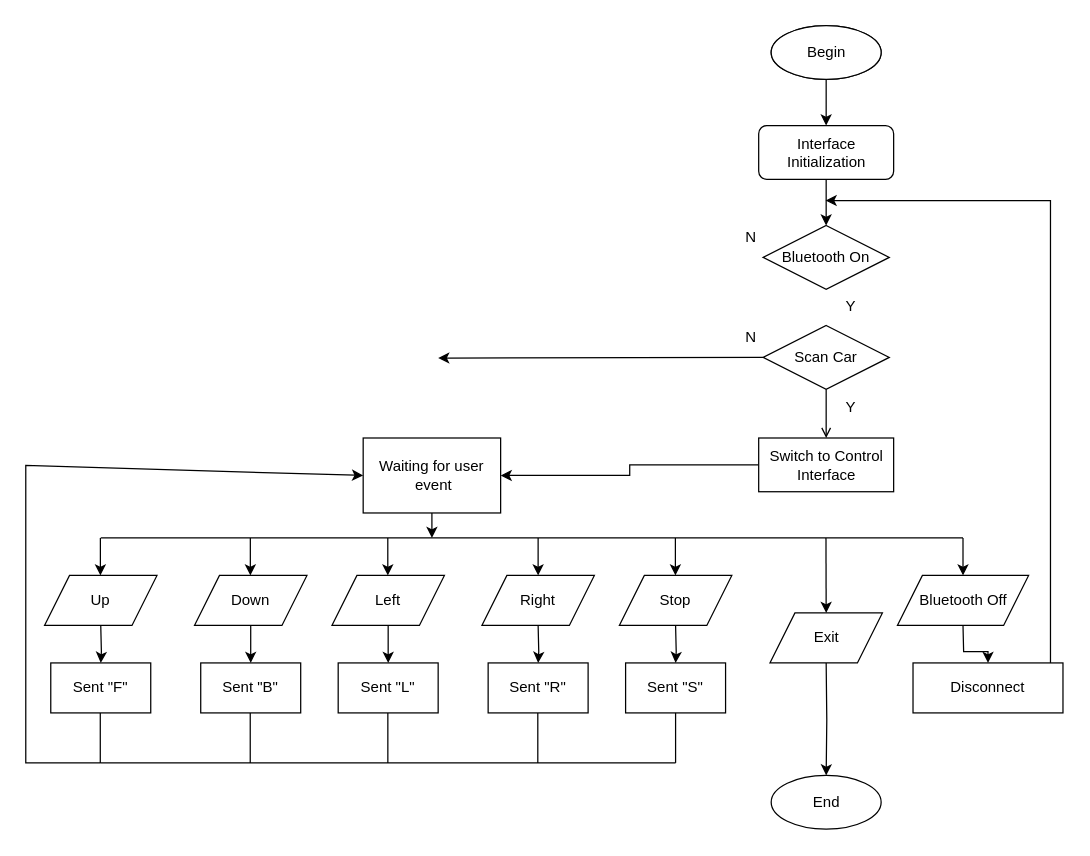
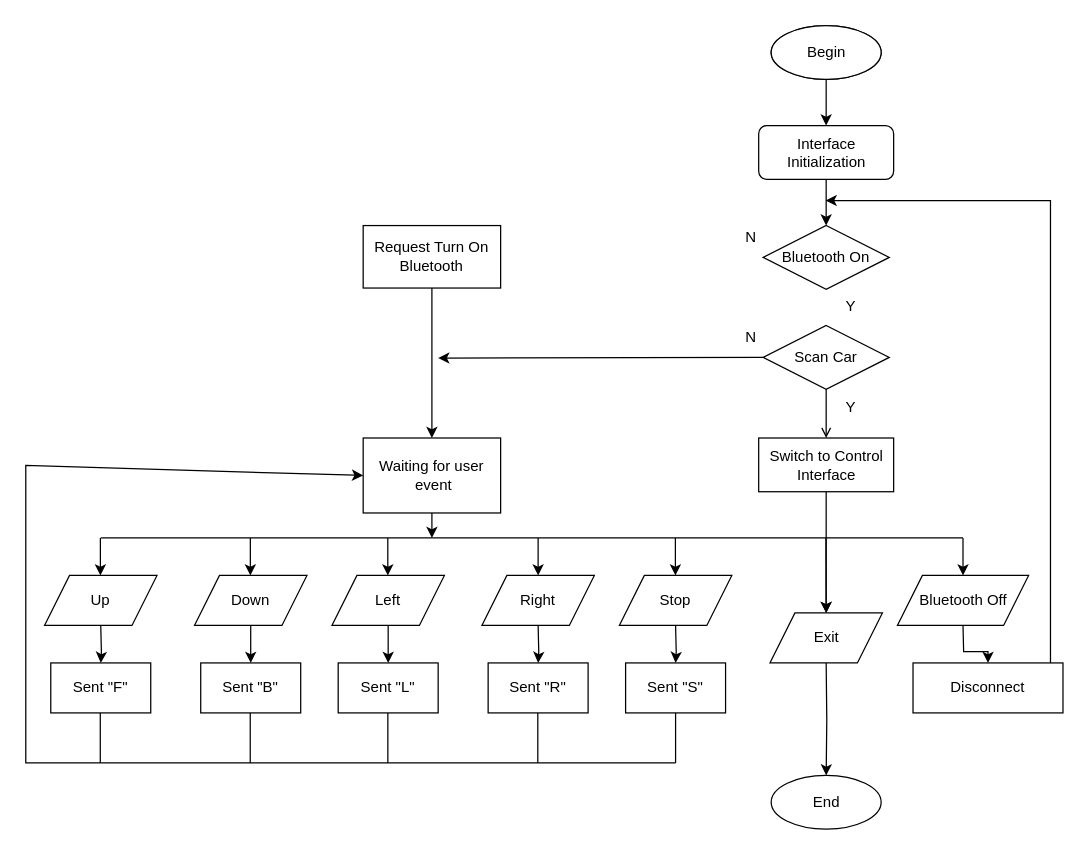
none -> (432, 257)
none -> (432, 359)
(630, 466) -> (826, 513)
